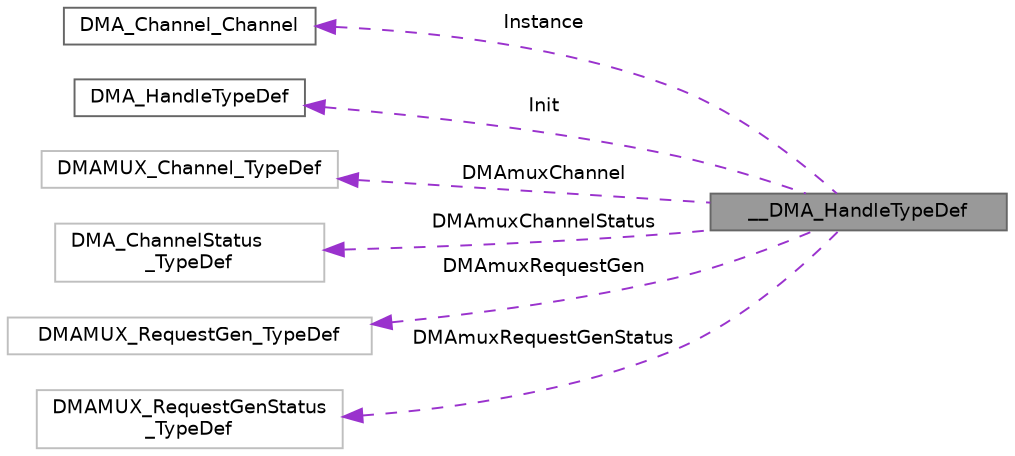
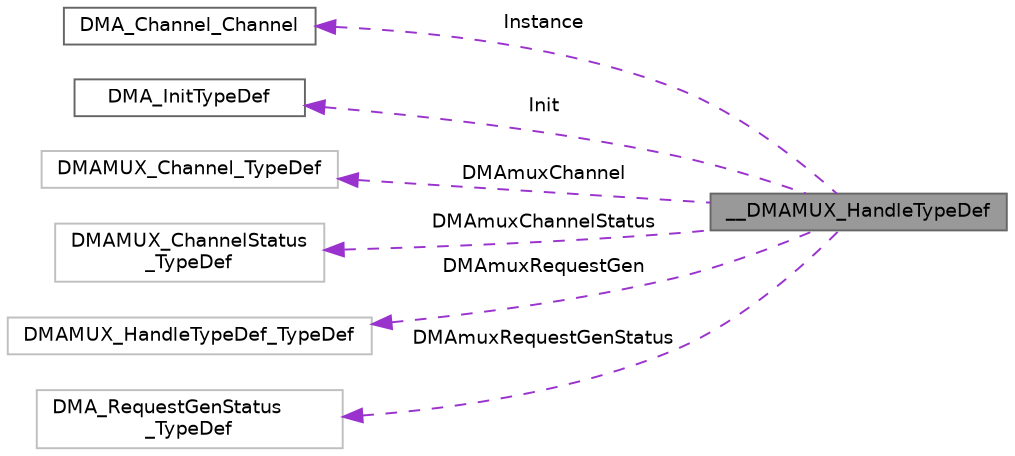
(190, 98) -> (190, 98)
(859, 212) -> (859, 212)
(190, 253) -> (190, 253)
(190, 336) -> (190, 336)
(190, 419) -> (190, 419)
